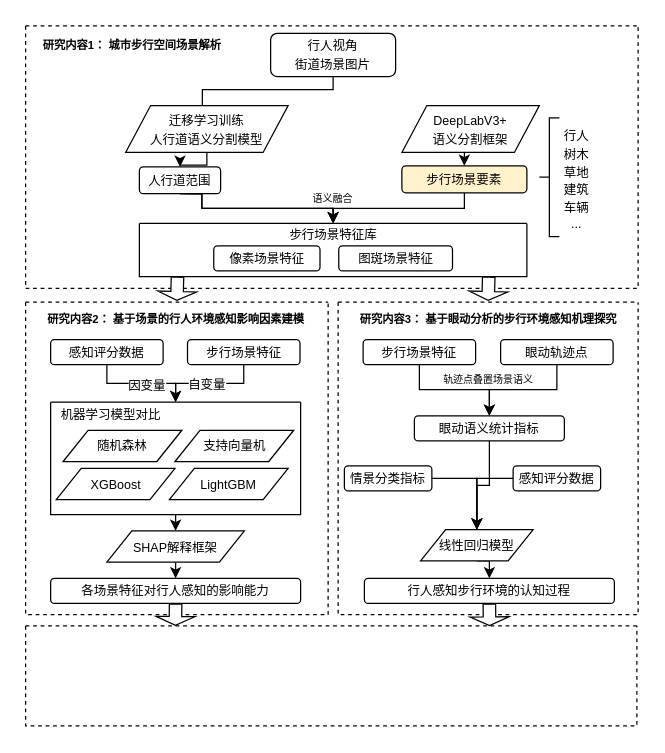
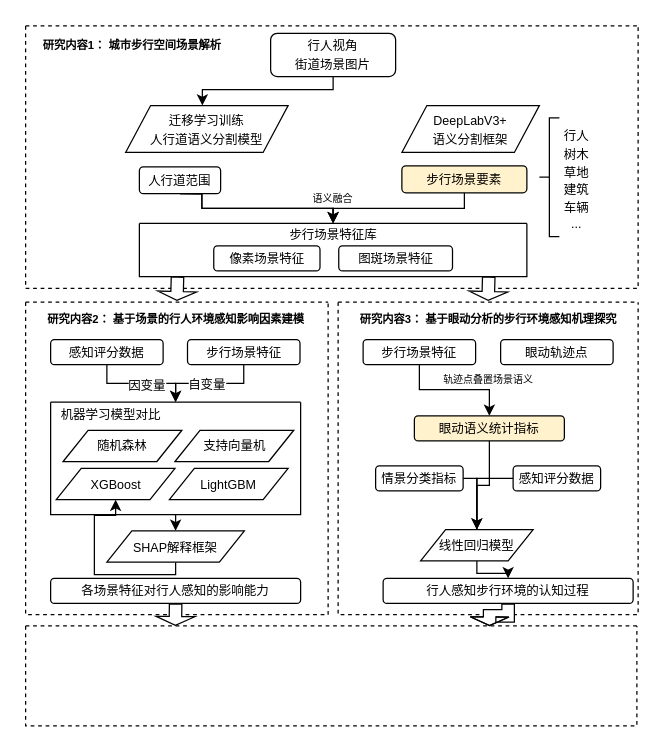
(202, 99) -> (202, 95)
(464, 153) -> none
(197, 165) -> none
(538, 389) -> none
(489, 428) -> (489, 428)
(489, 441) -> (477, 525)
(388, 478) -> (419, 478)
(176, 568) -> (110, 574)
(489, 591) -> (508, 591)
